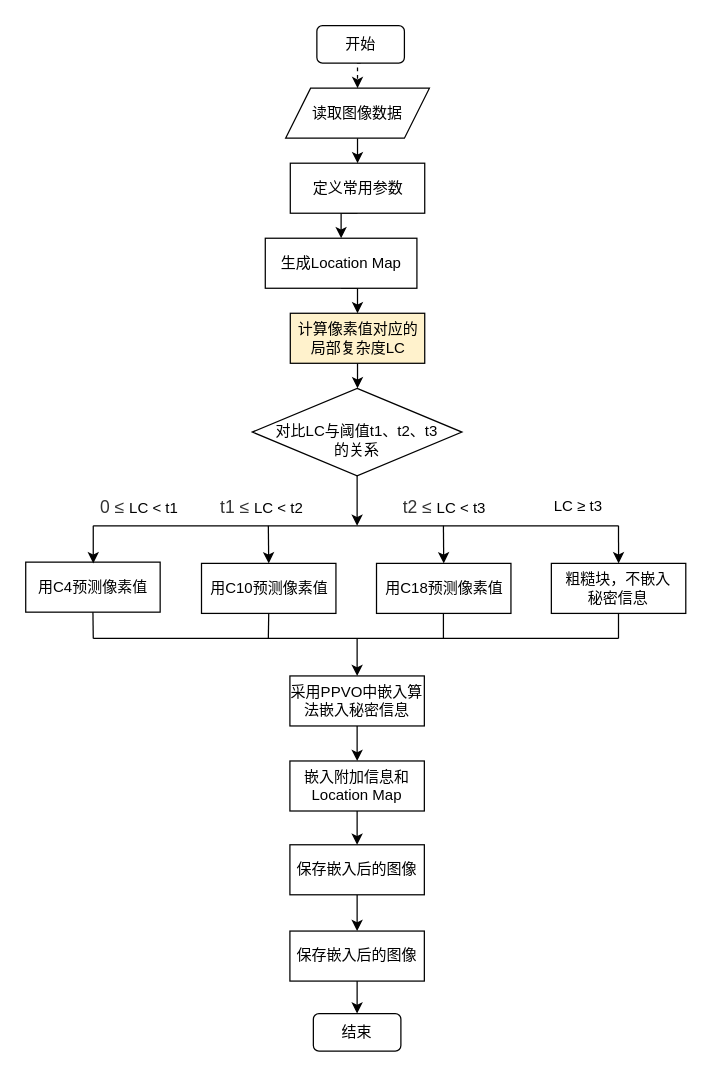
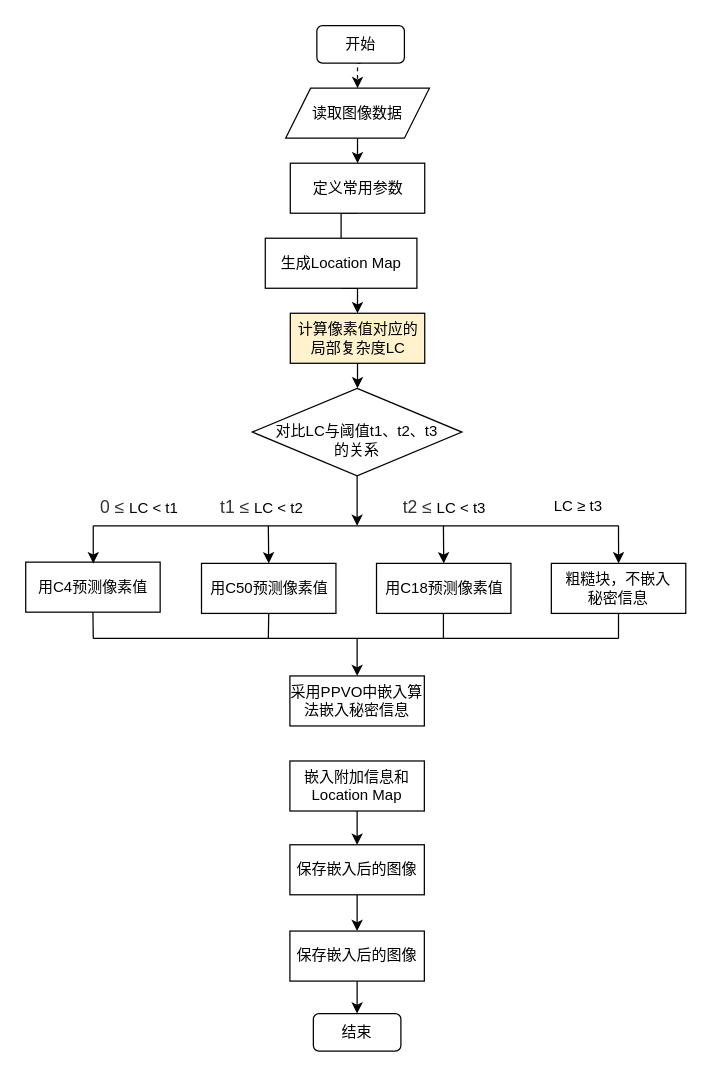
(341, 228) -> (341, 231)
(269, 588) -> (269, 588)
(357, 739) -> none
